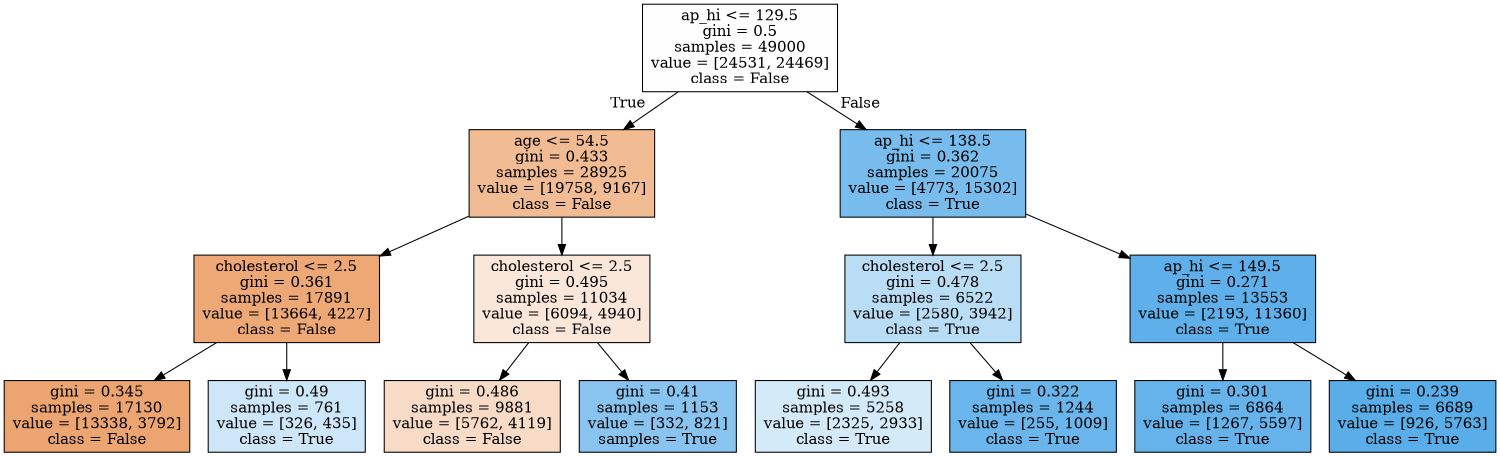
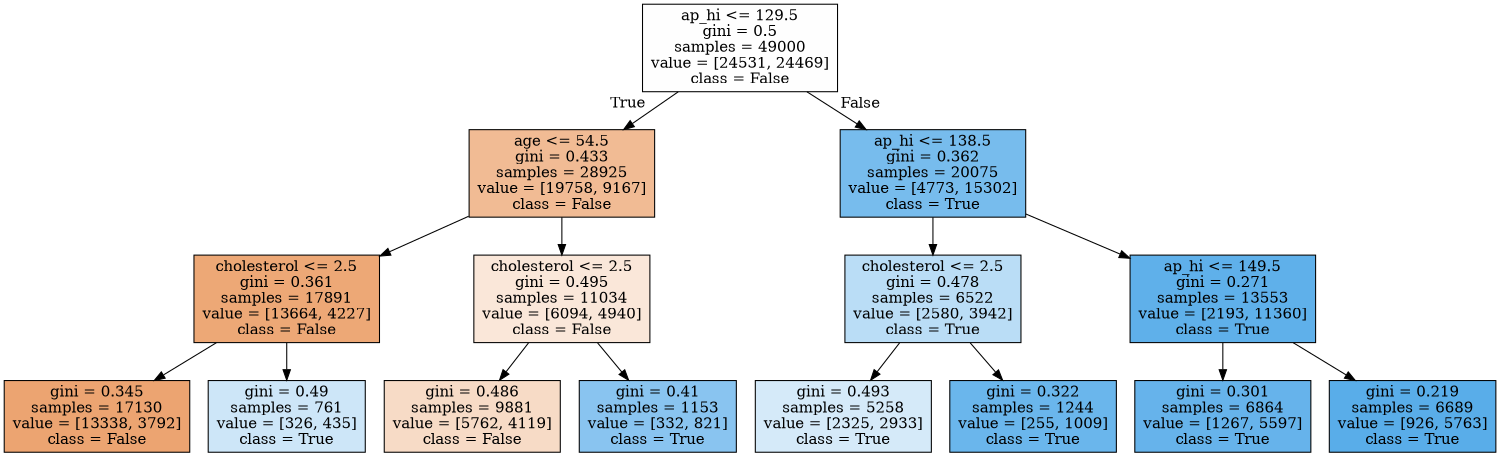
(658, 416) -> (658, 416)
(1413, 416) -> (1413, 416)
